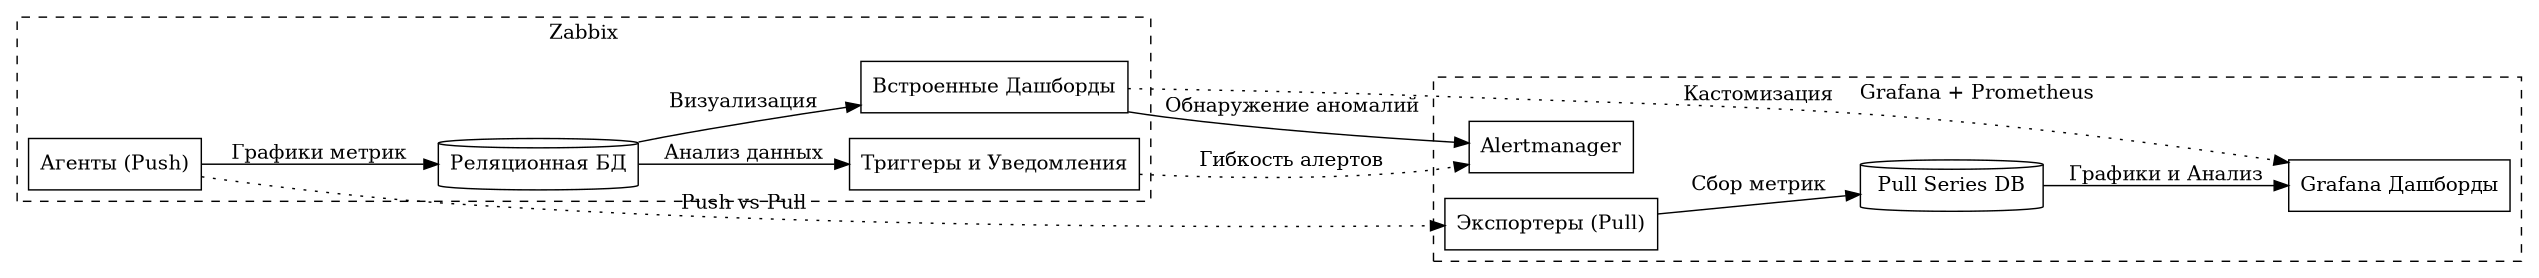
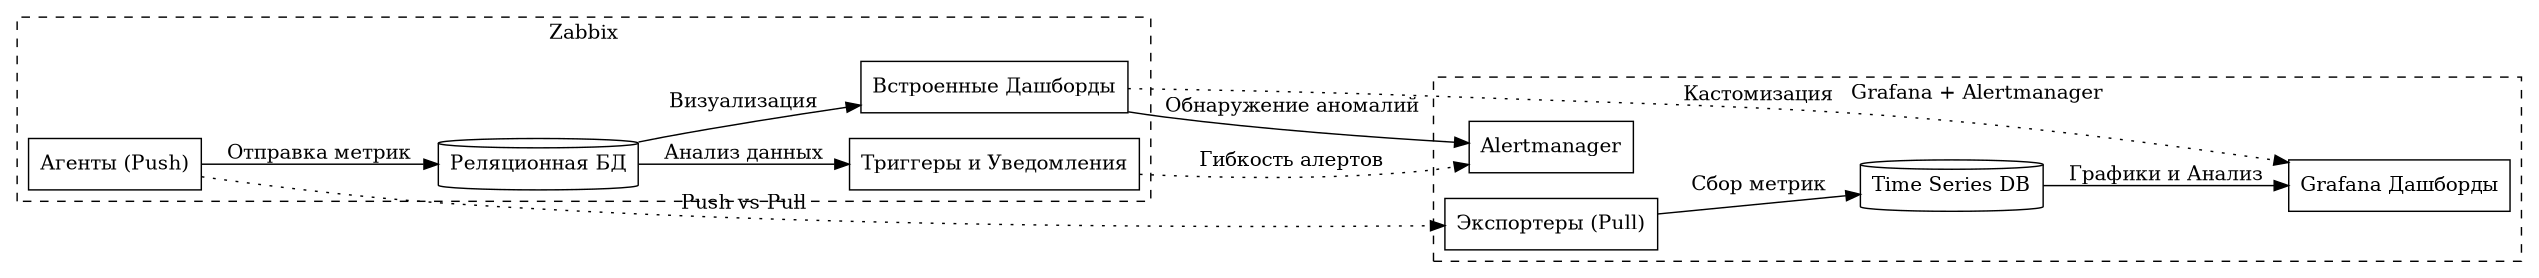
(1977, 94) -> (1977, 94)
(320, 153) -> (320, 153)
(1952, 186) -> (1952, 186)
